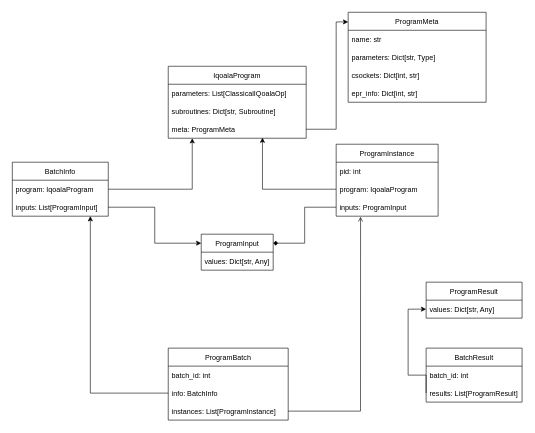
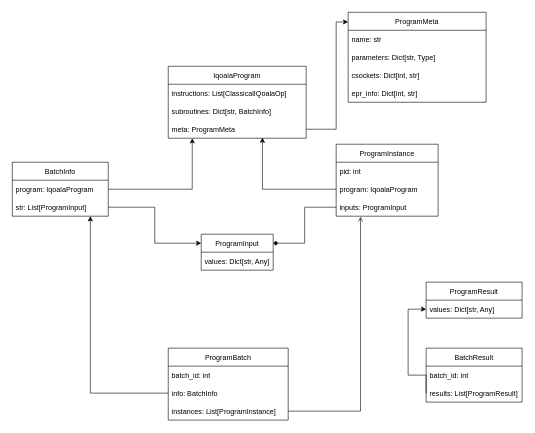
(236, 94) -> (238, 94)
(234, 112) -> (233, 112)
(64, 208) -> (59, 208)
